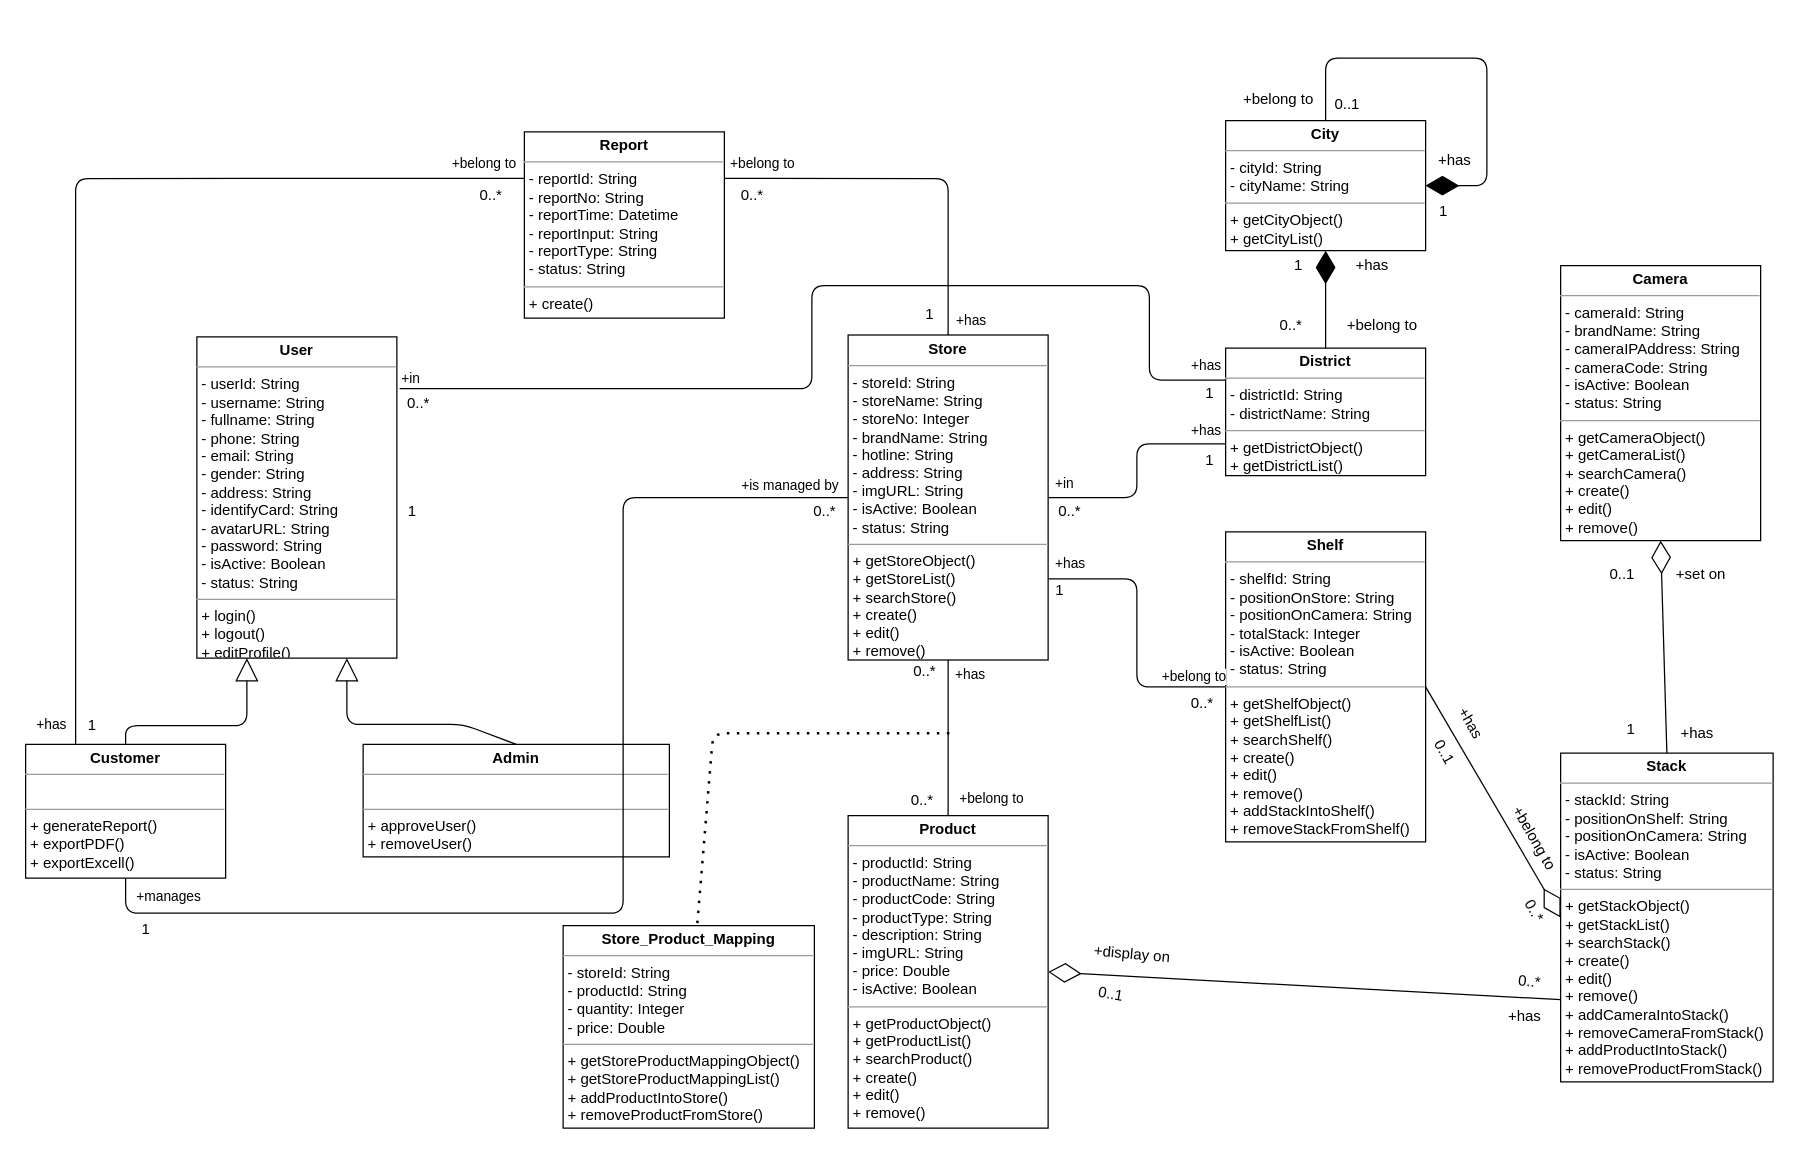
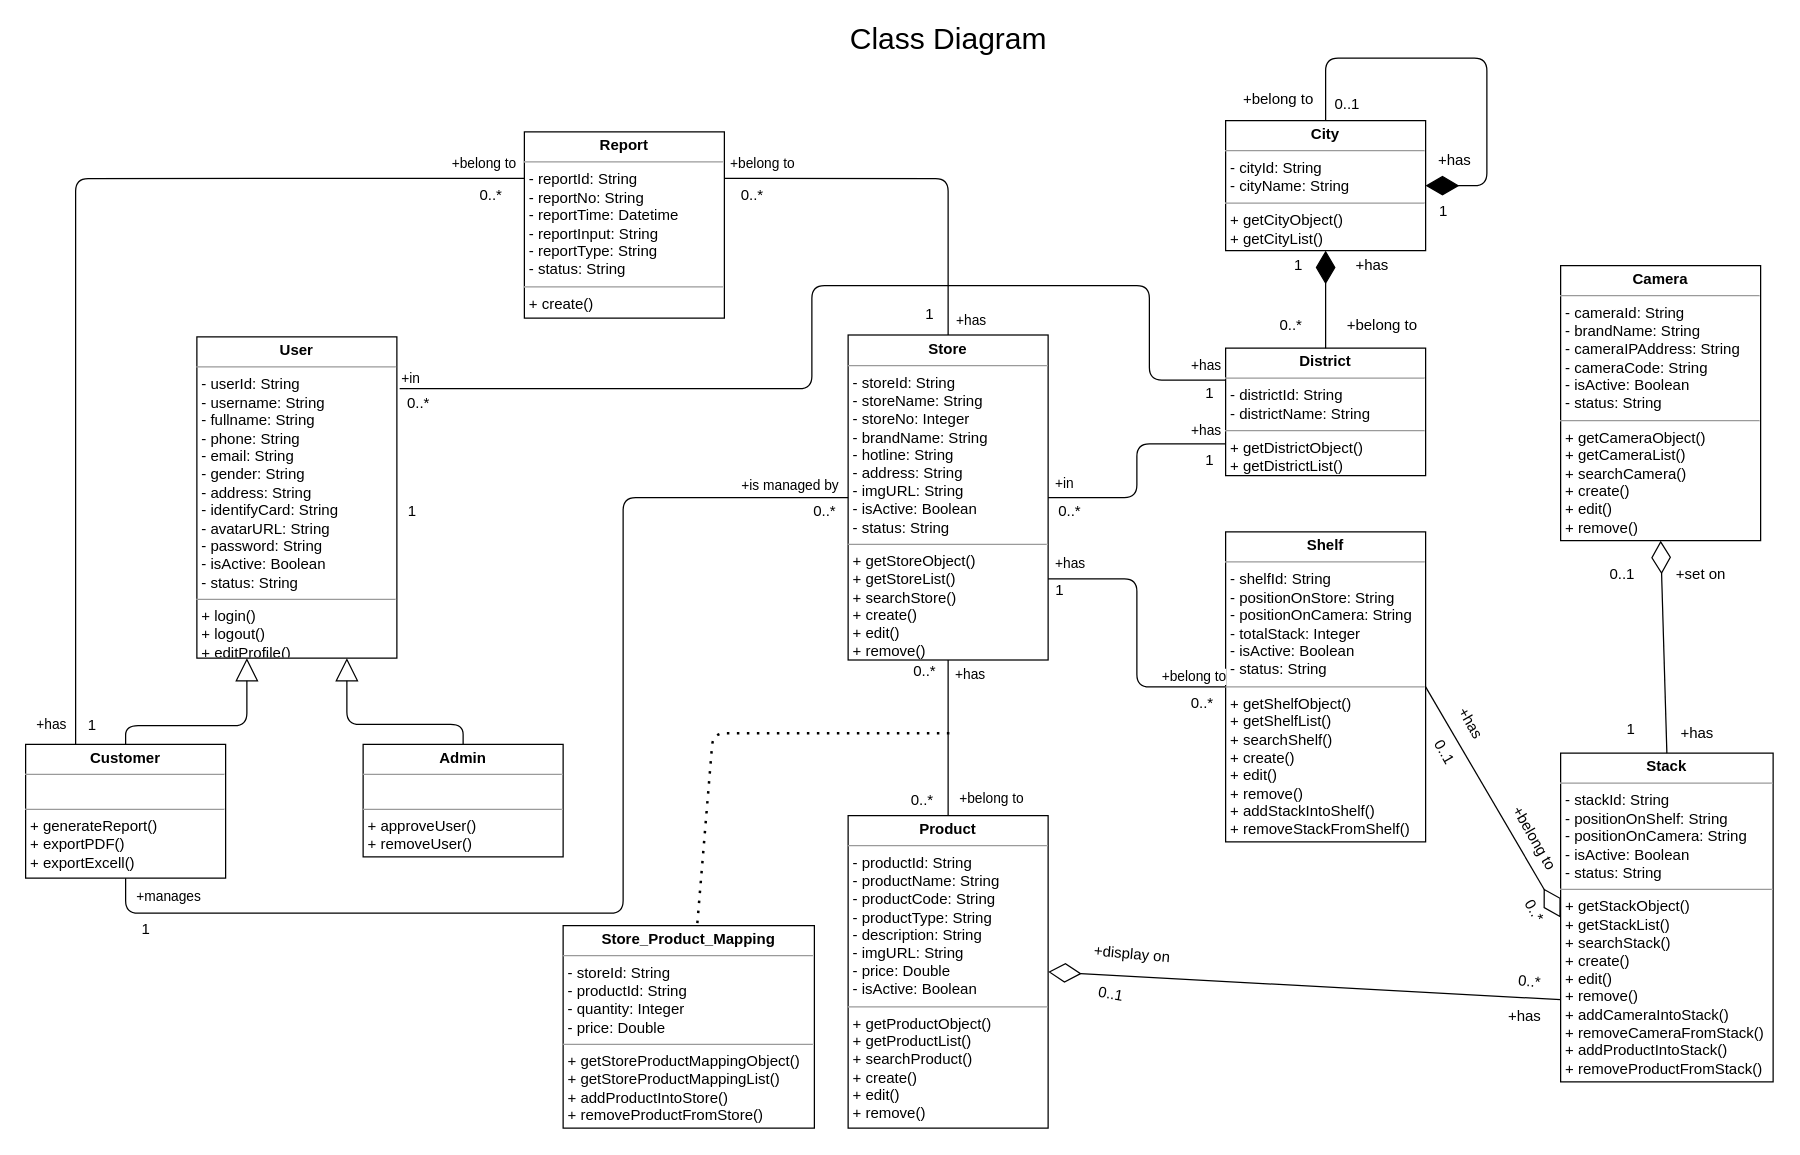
none -> (948, 39)
(516, 801) -> (463, 801)
